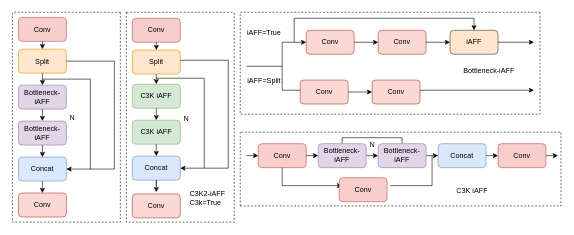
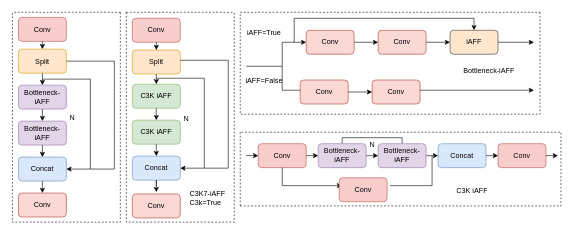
(264, 81) -> (264, 81)
(207, 198) -> (207, 198)
